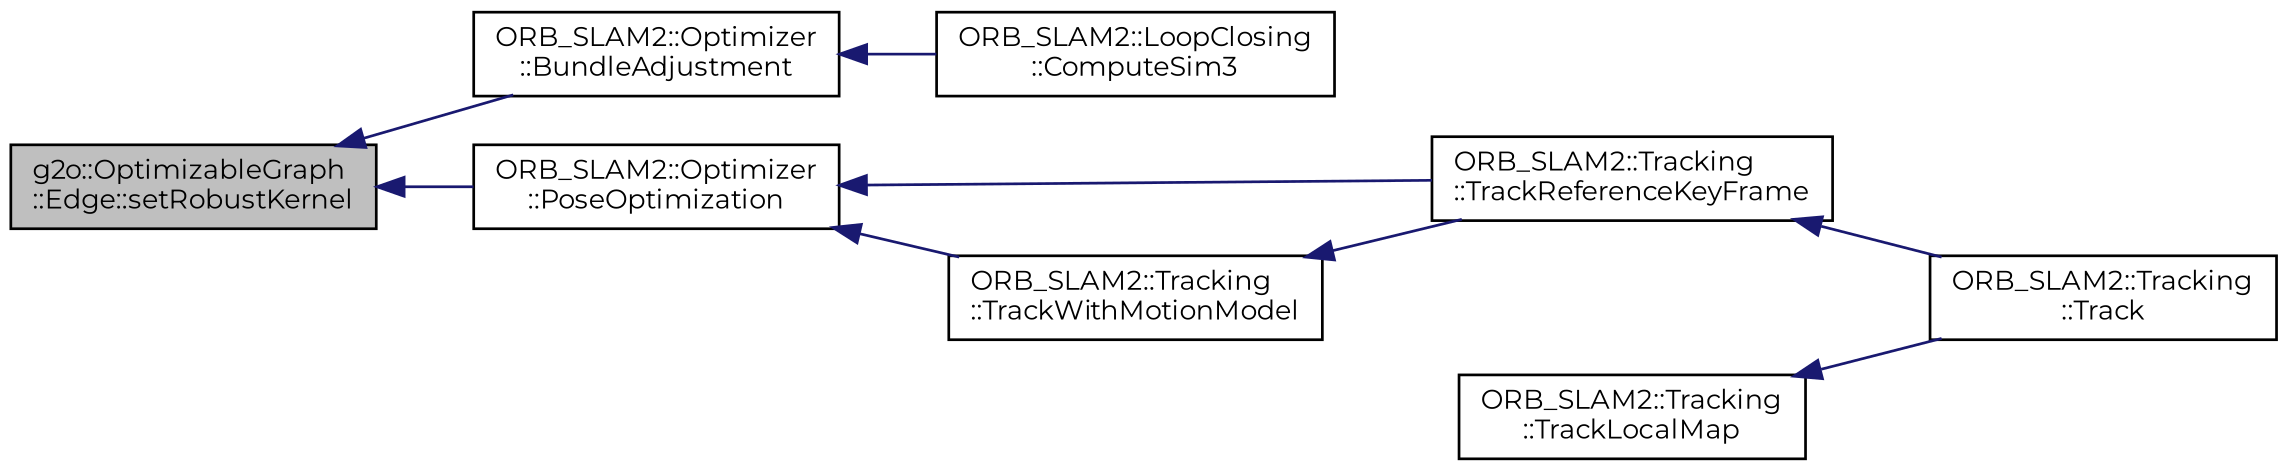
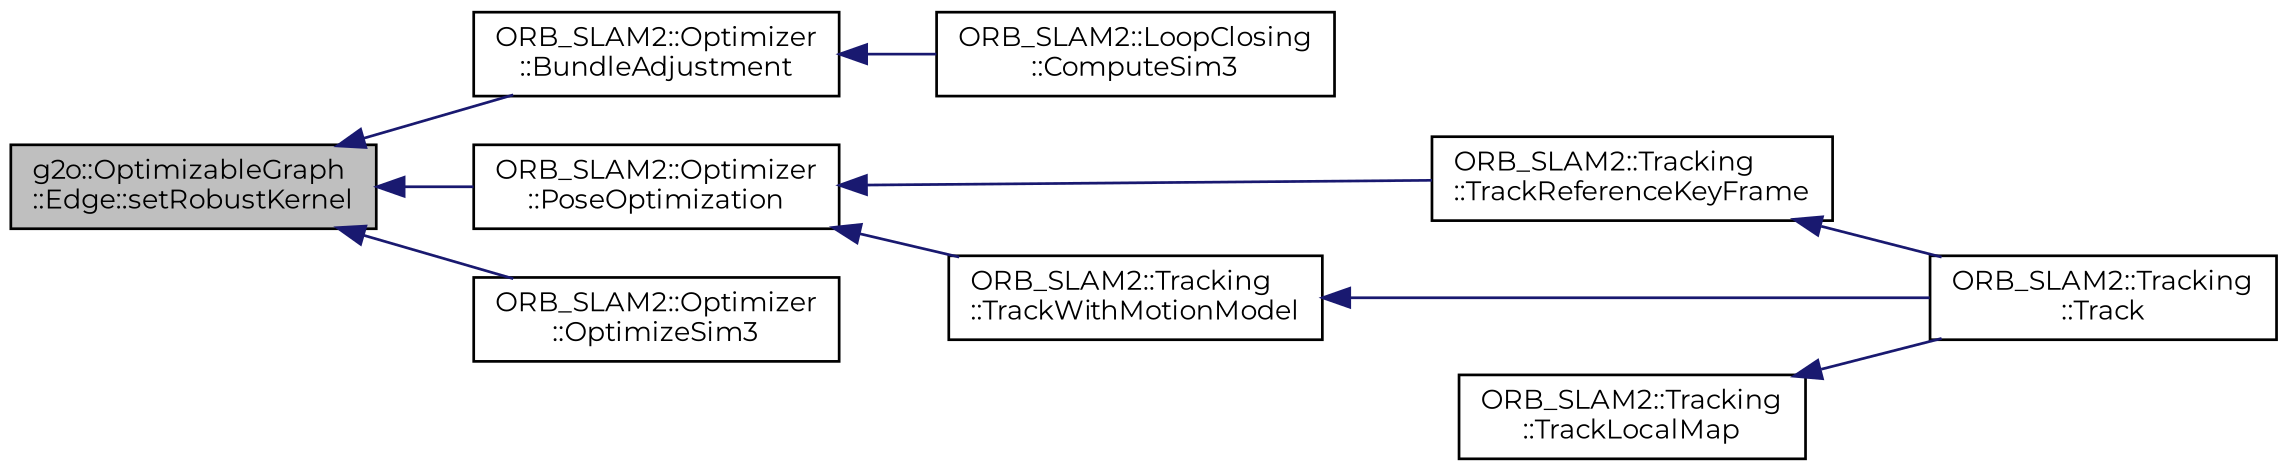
(1397, 235) -> (1640, 298)
none -> (656, 319)
